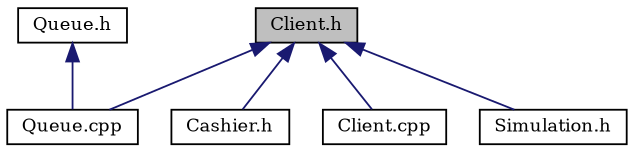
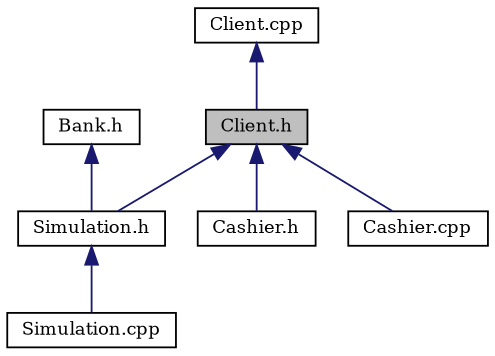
(73, 25) -> none
(351, 84) -> (257, 86)
(73, 127) -> (418, 229)
none -> (92, 127)
none -> (92, 330)
